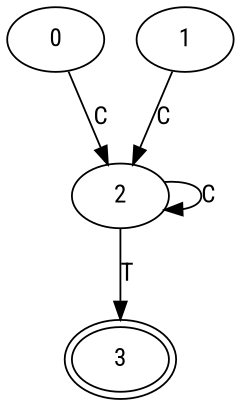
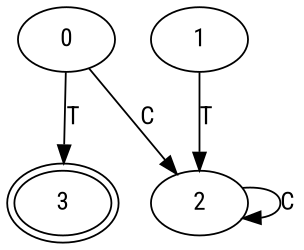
(164, 118) -> (207, 118)
(120, 265) -> (65, 108)
